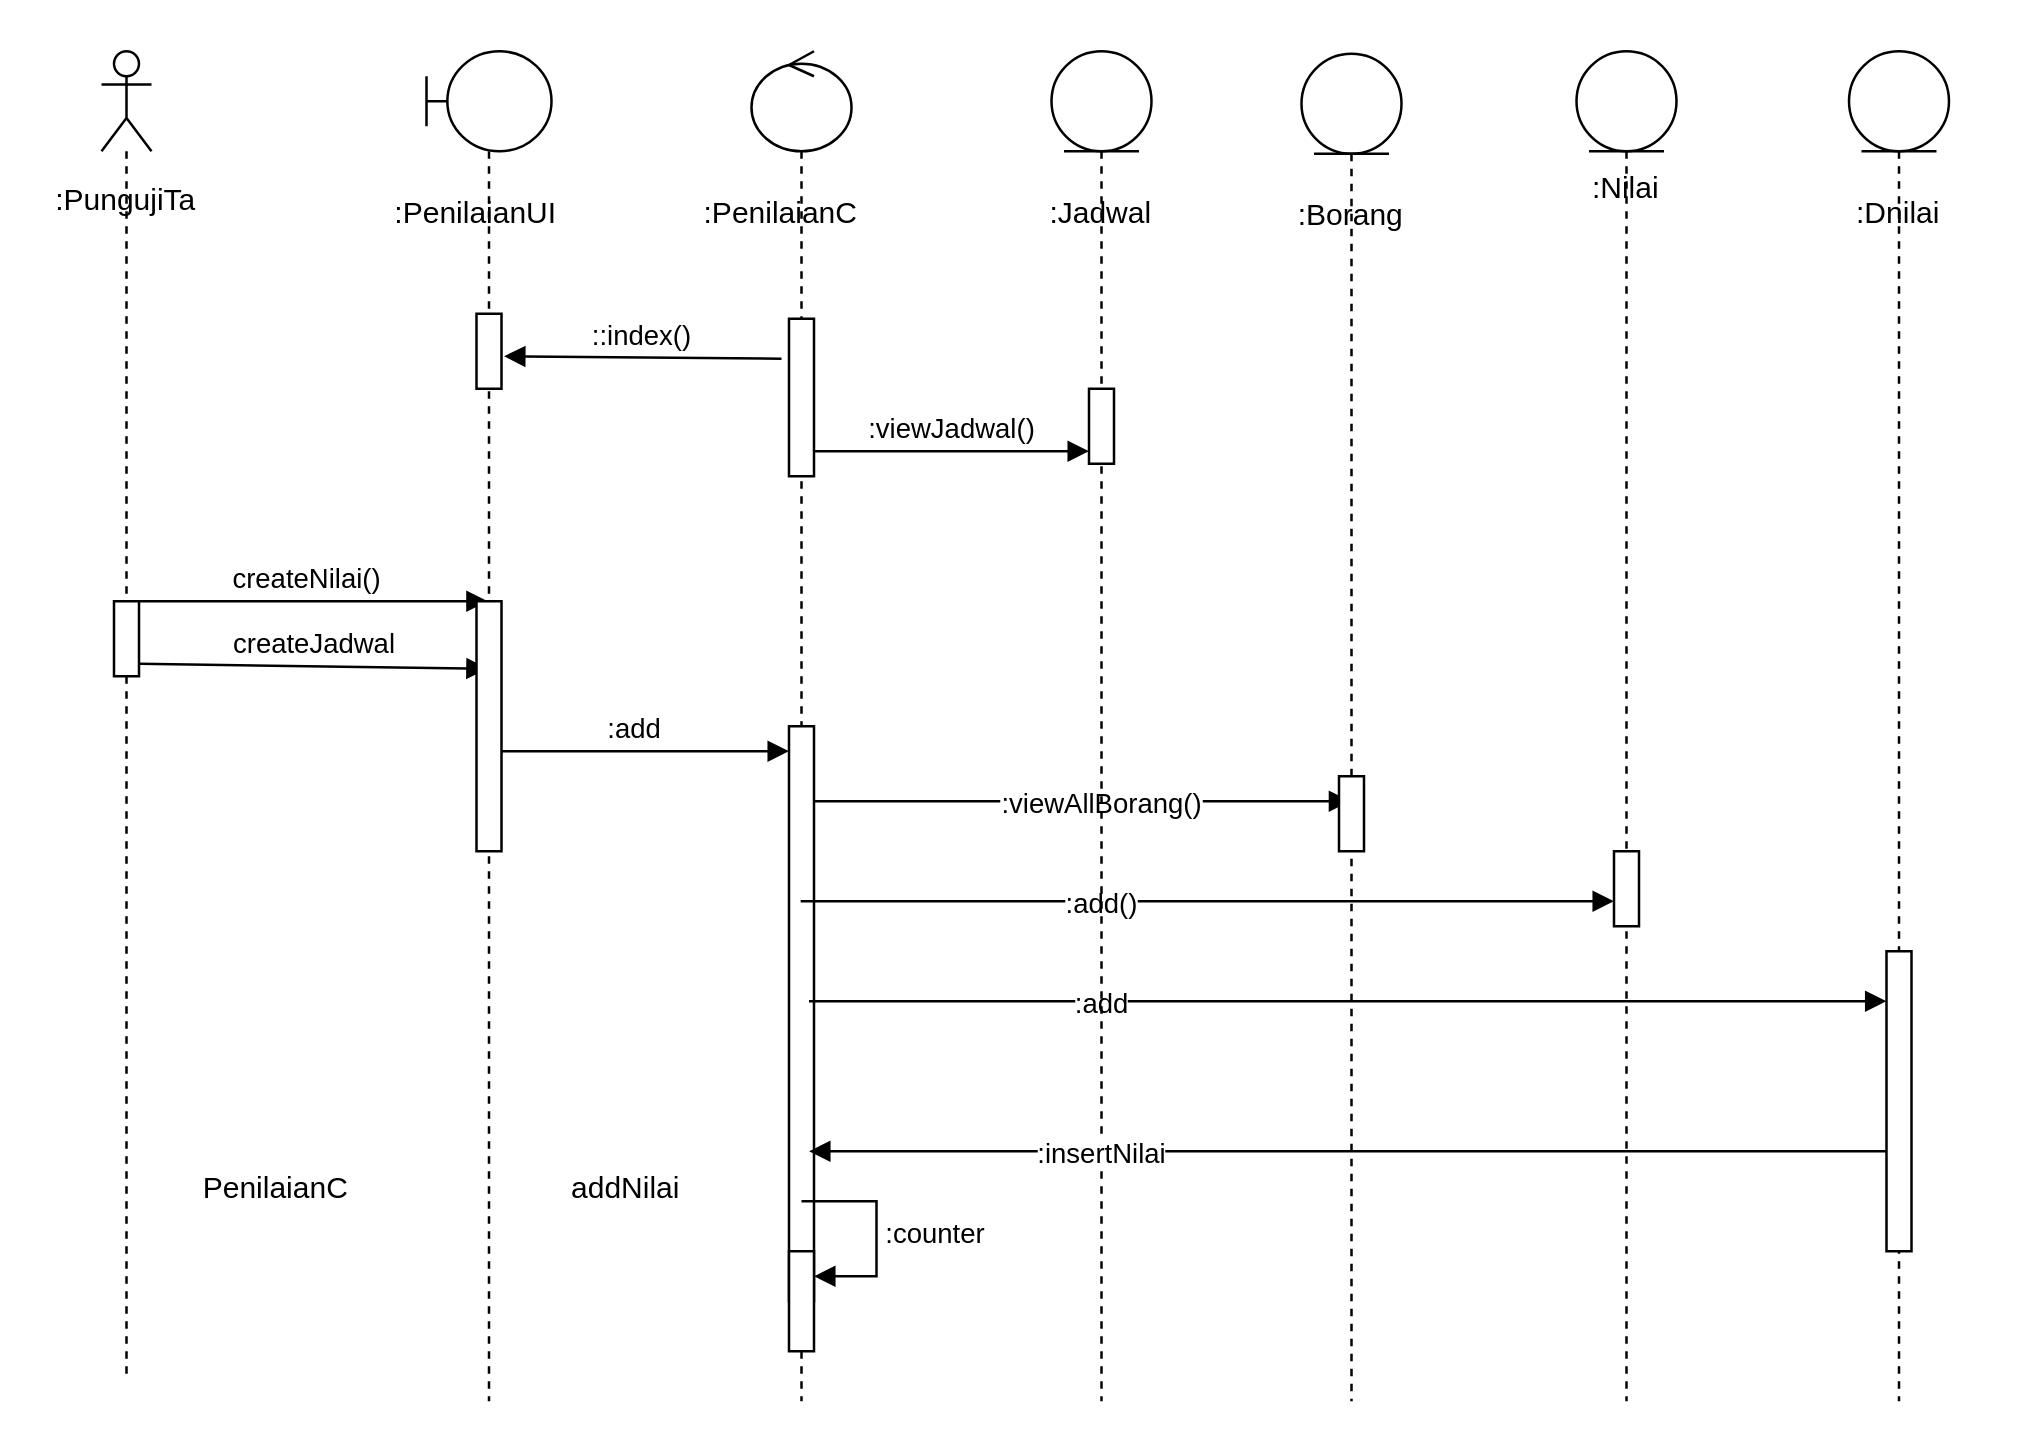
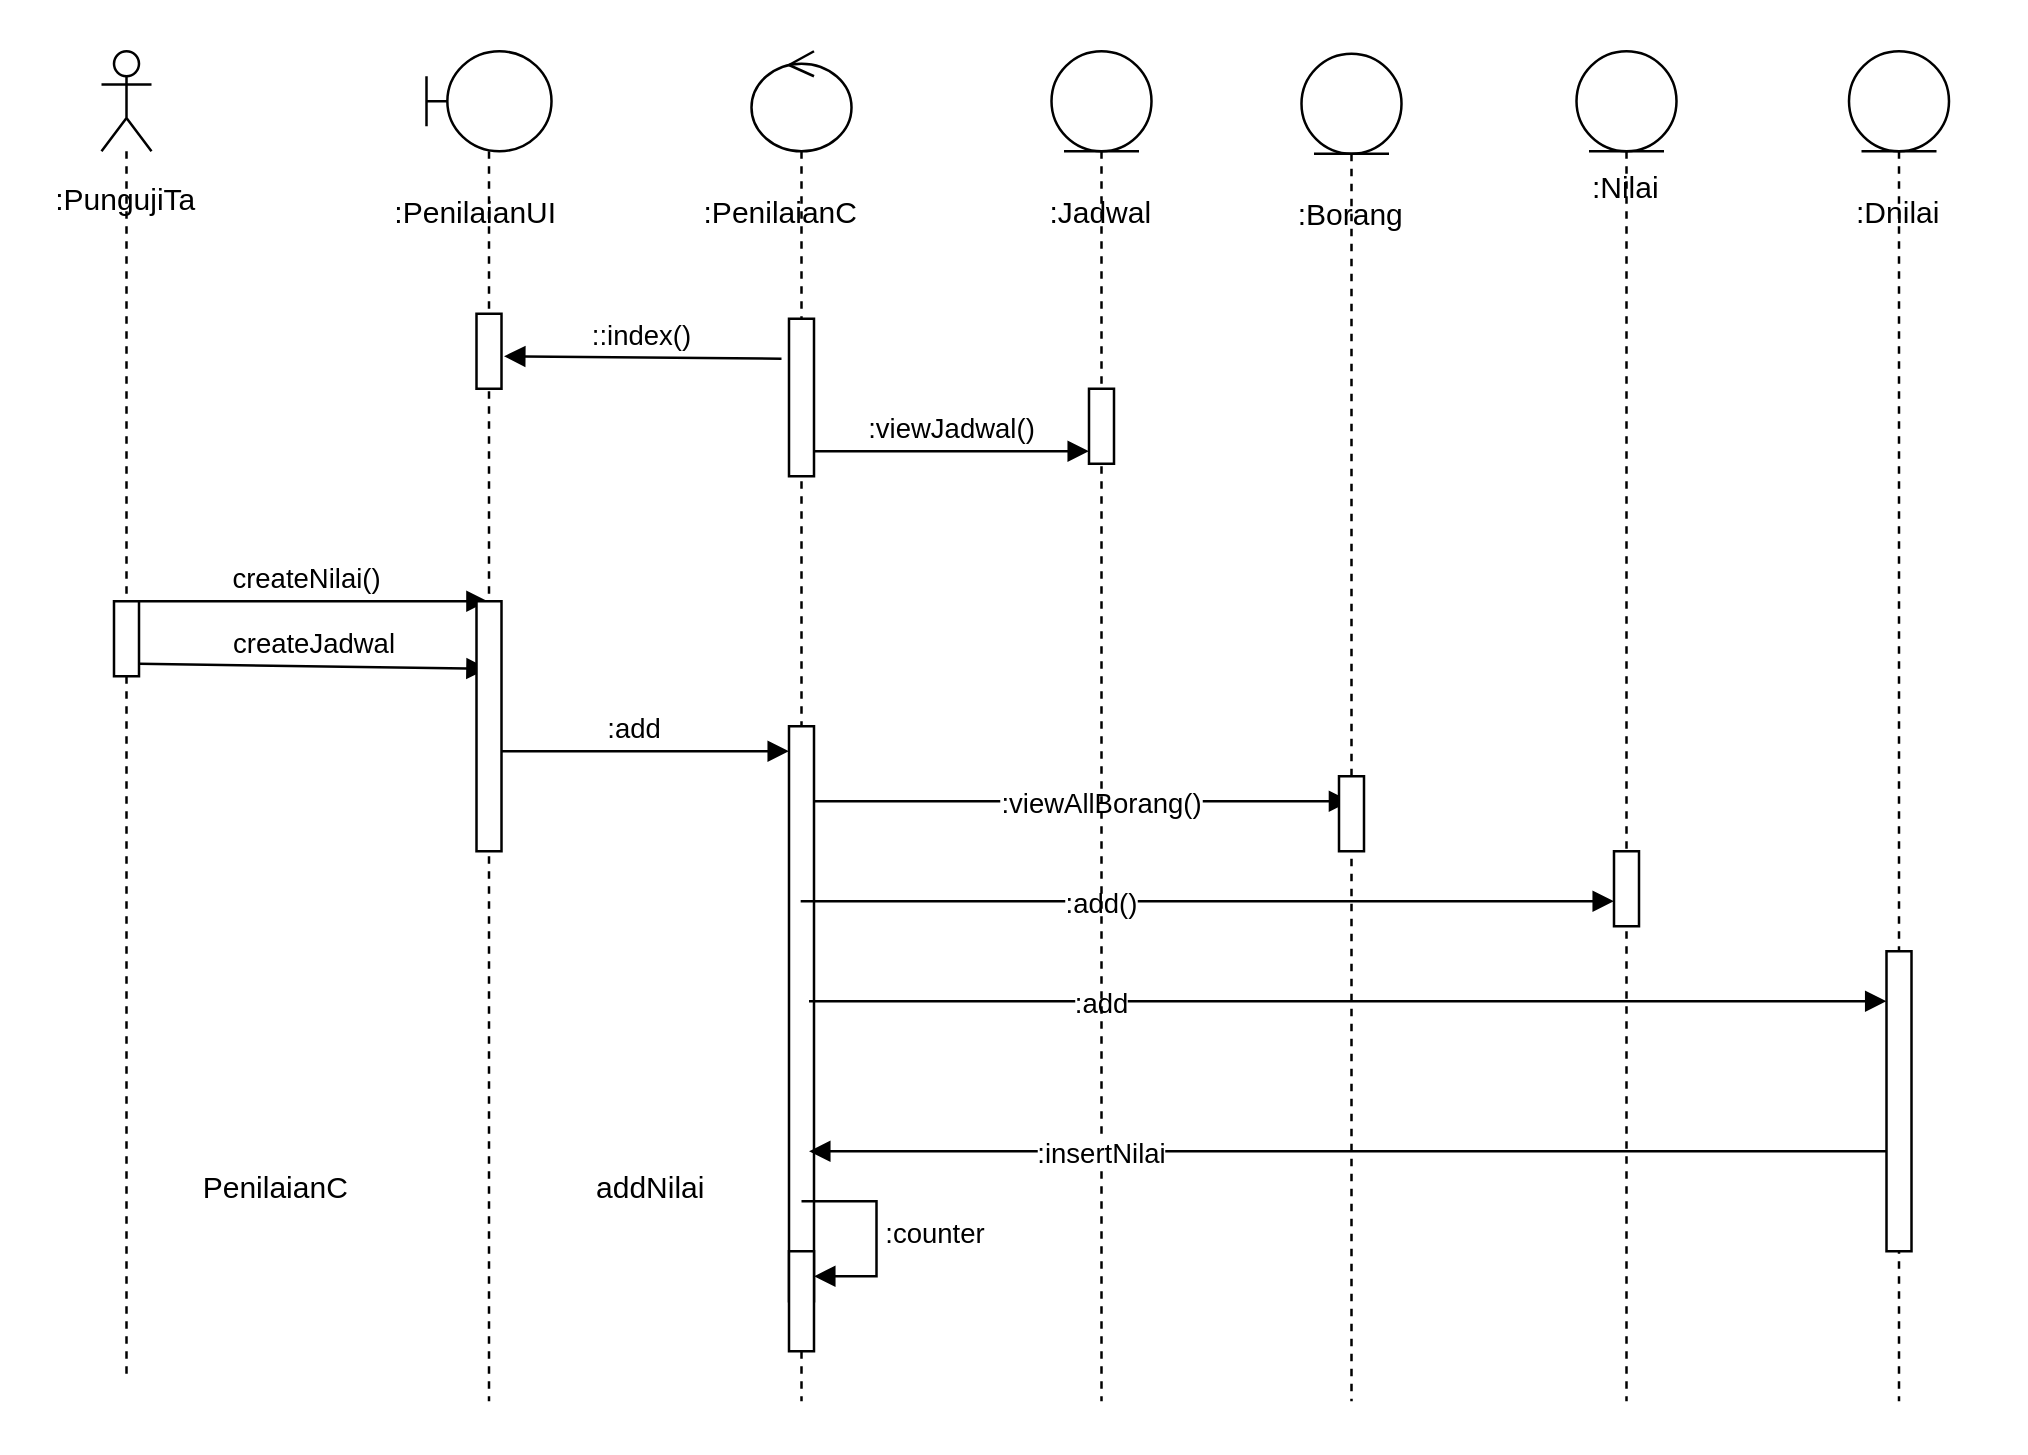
(626, 1189) -> (651, 1189)
